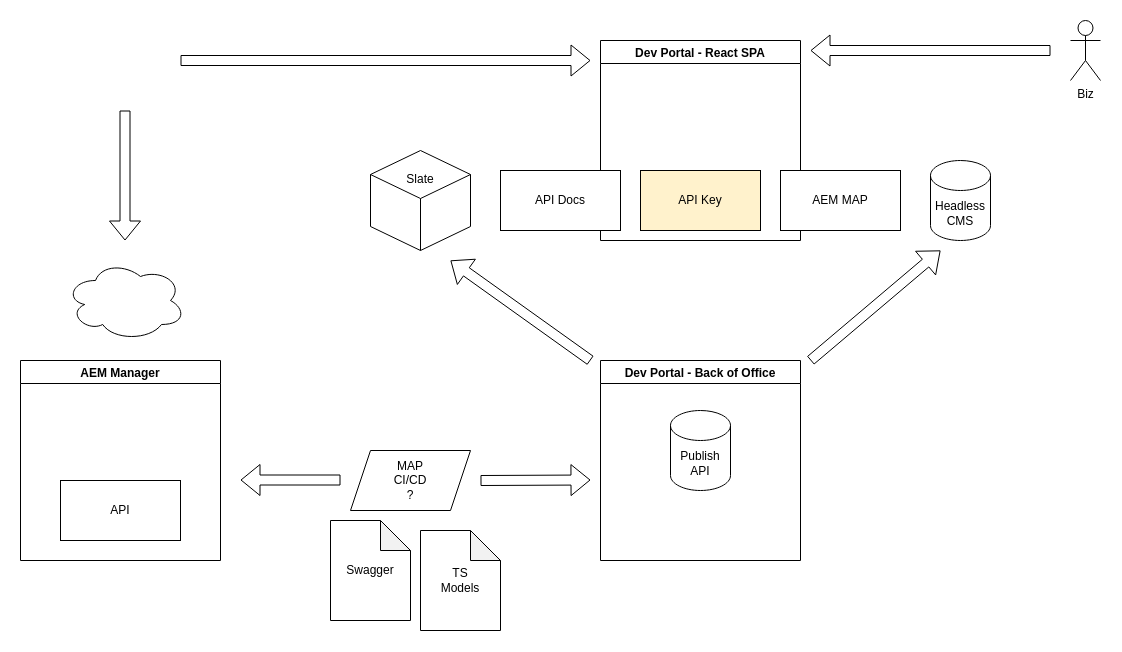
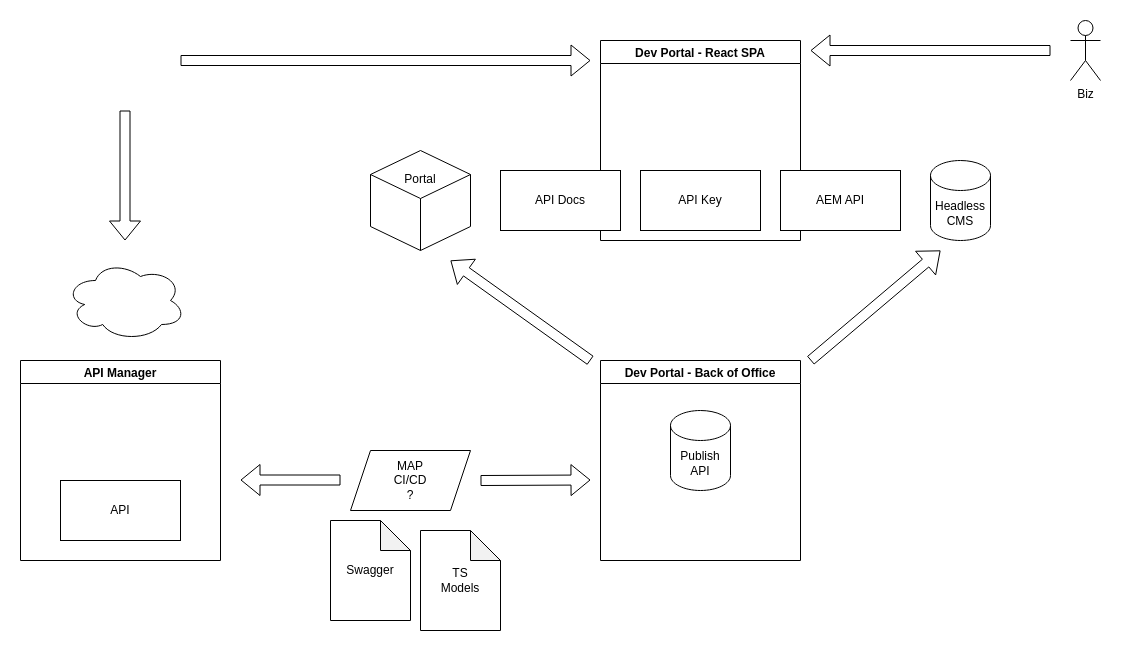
(421, 201) -> (421, 201)
(701, 201) -> (701, 201)
(841, 201) -> (841, 201)
(120, 373) -> (120, 373)
